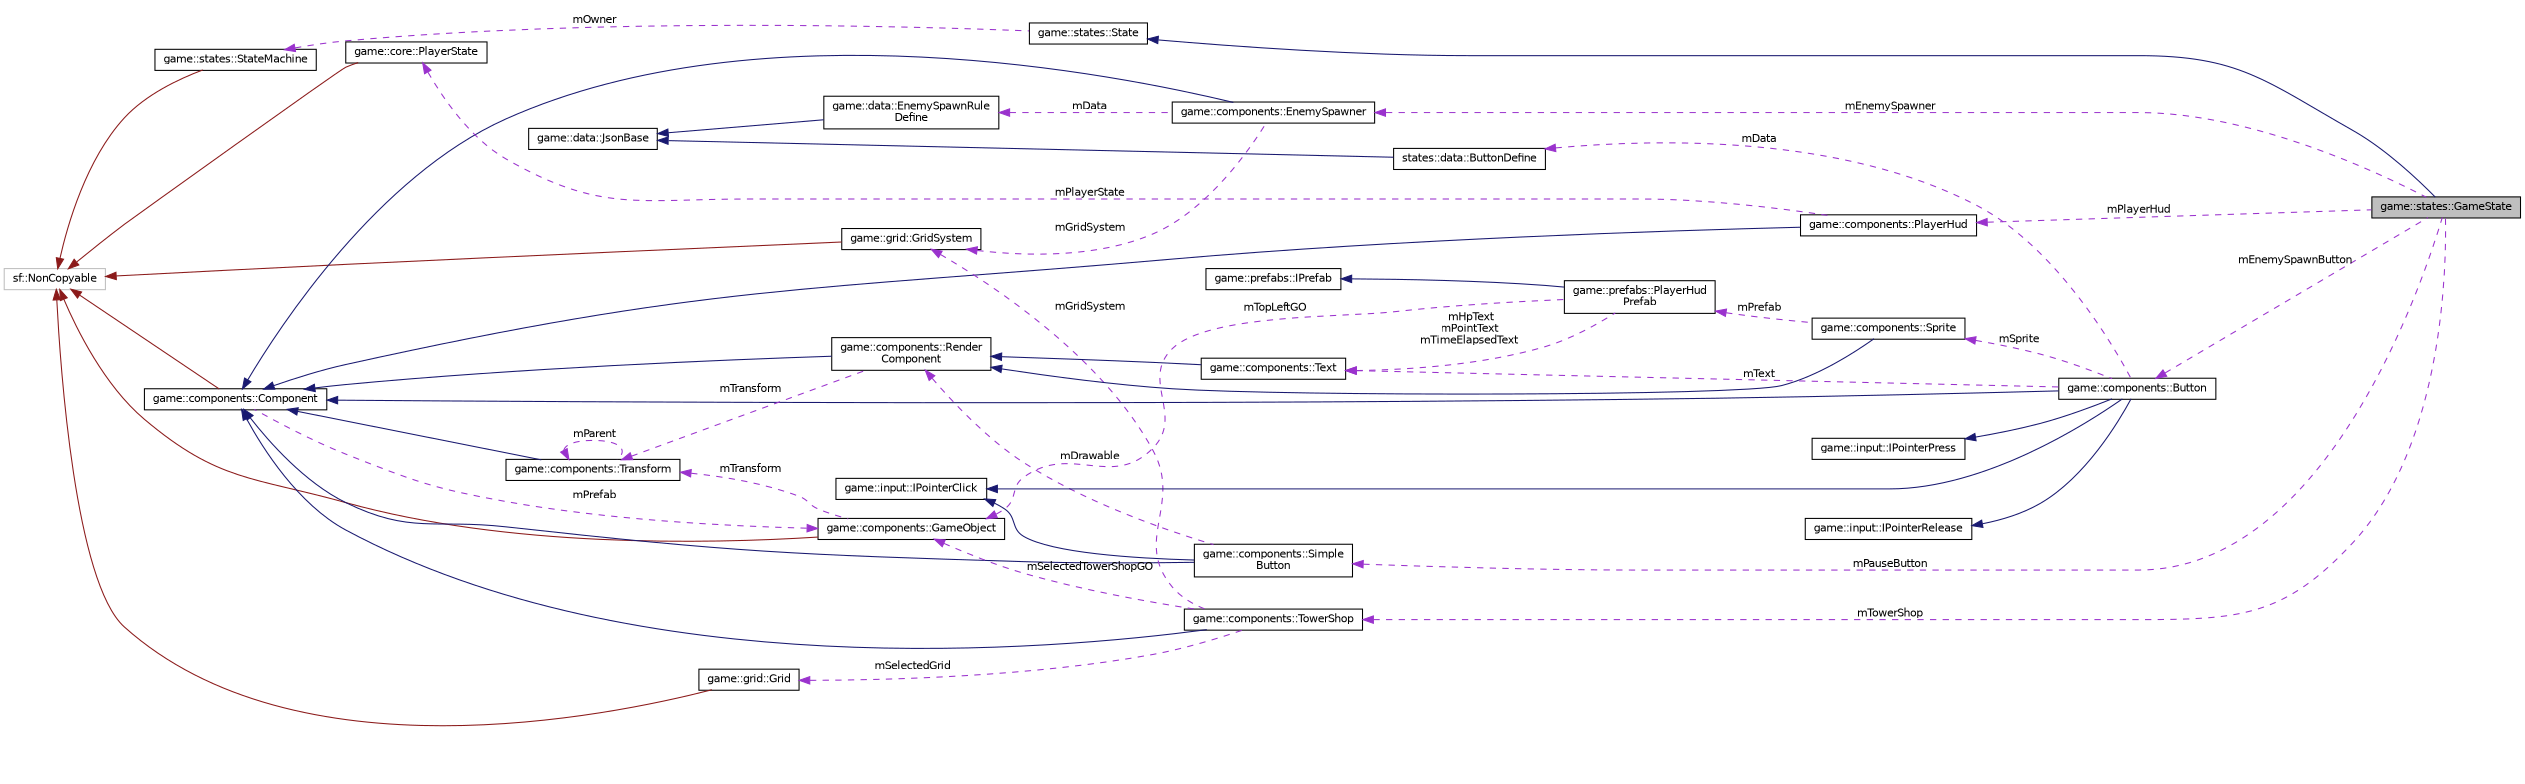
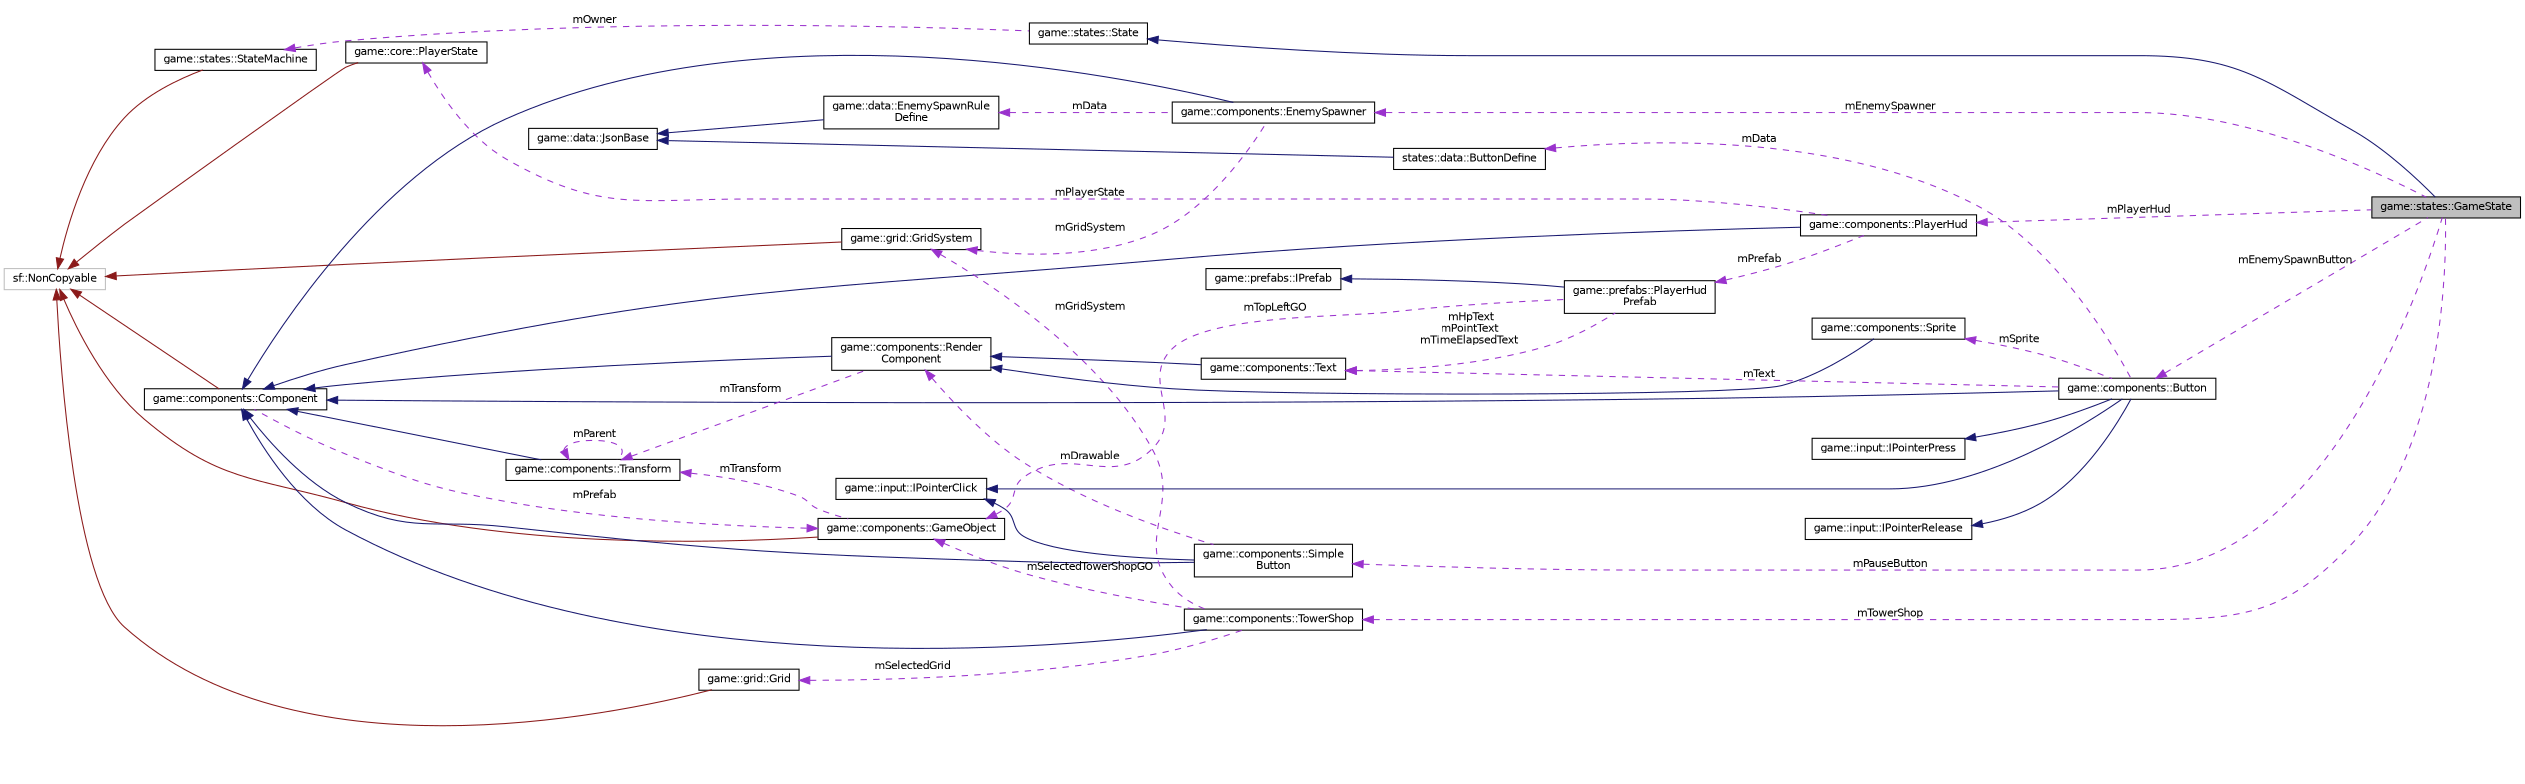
(1769, 318) -> (1796, 261)
